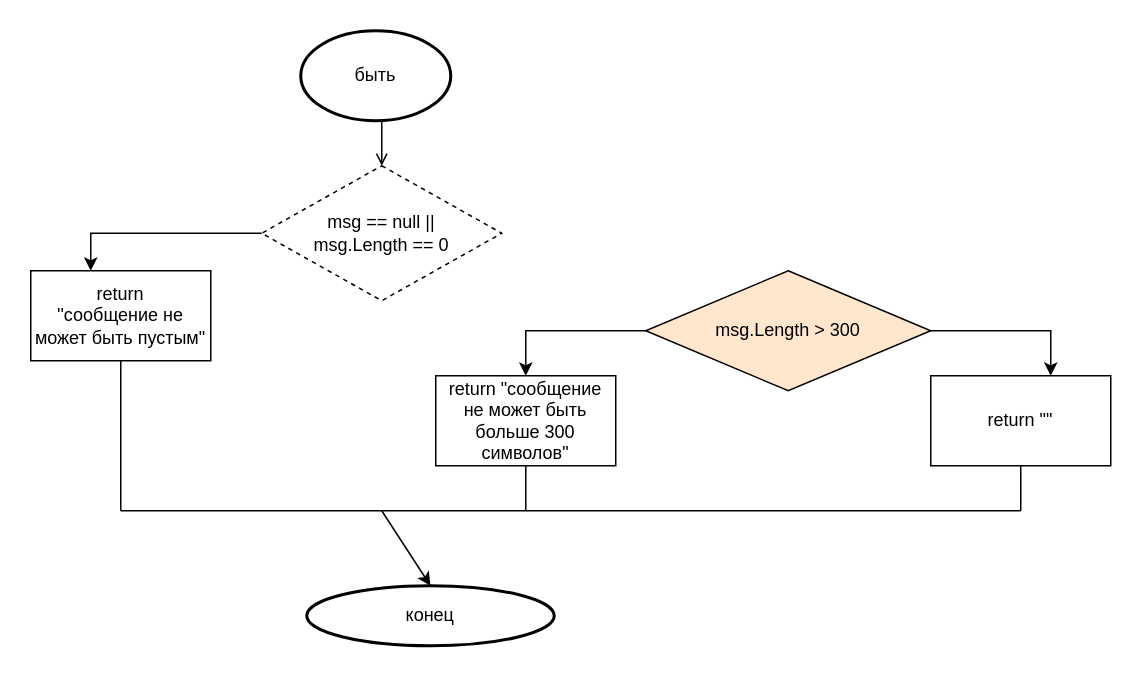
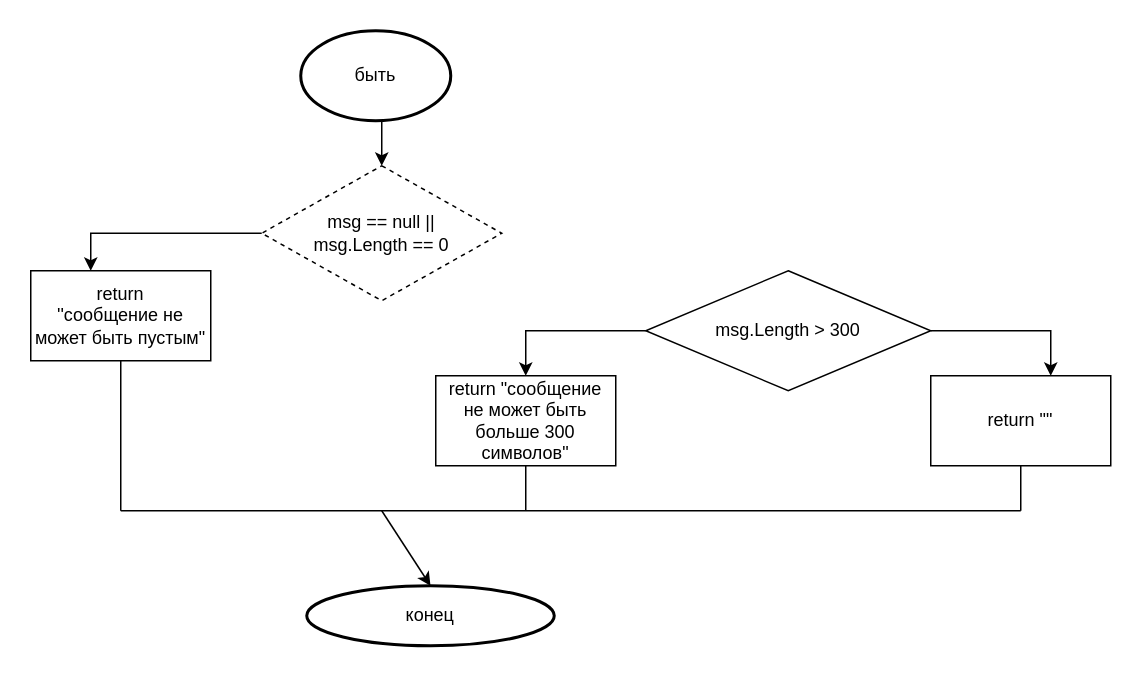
(382, 156) -> (382, 154)
(788, 331) -> (788, 331)
